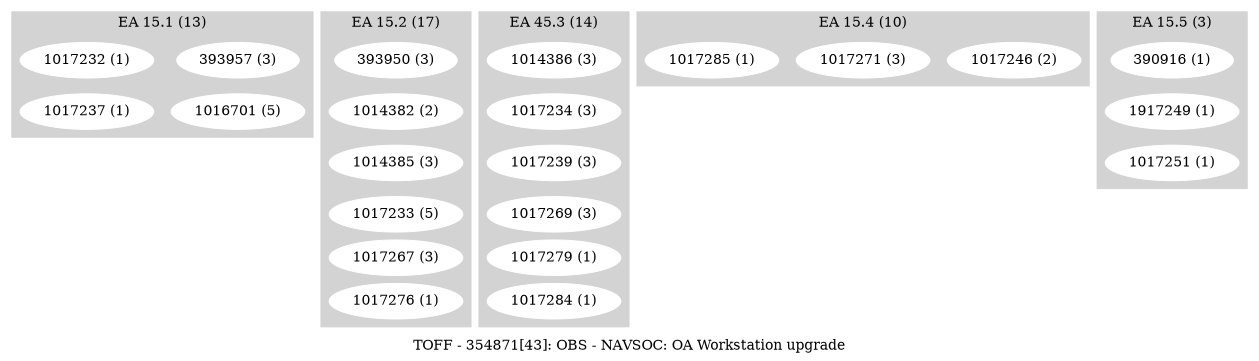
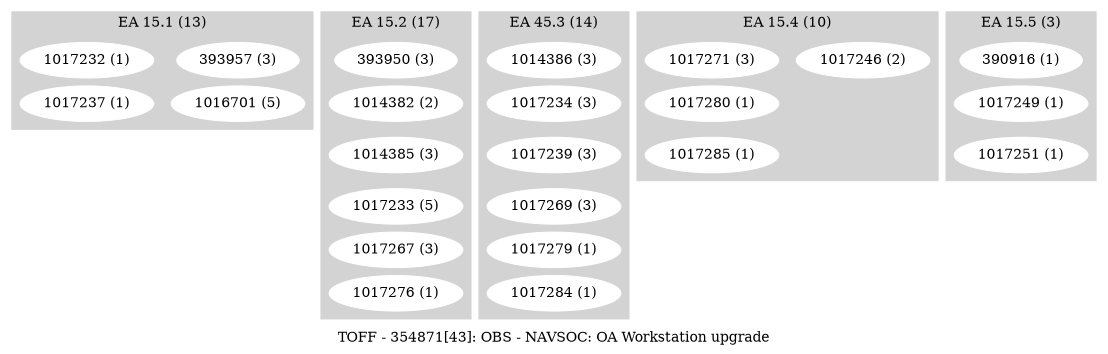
none -> (712, 104)
(1172, 112) -> (1021, 104)
